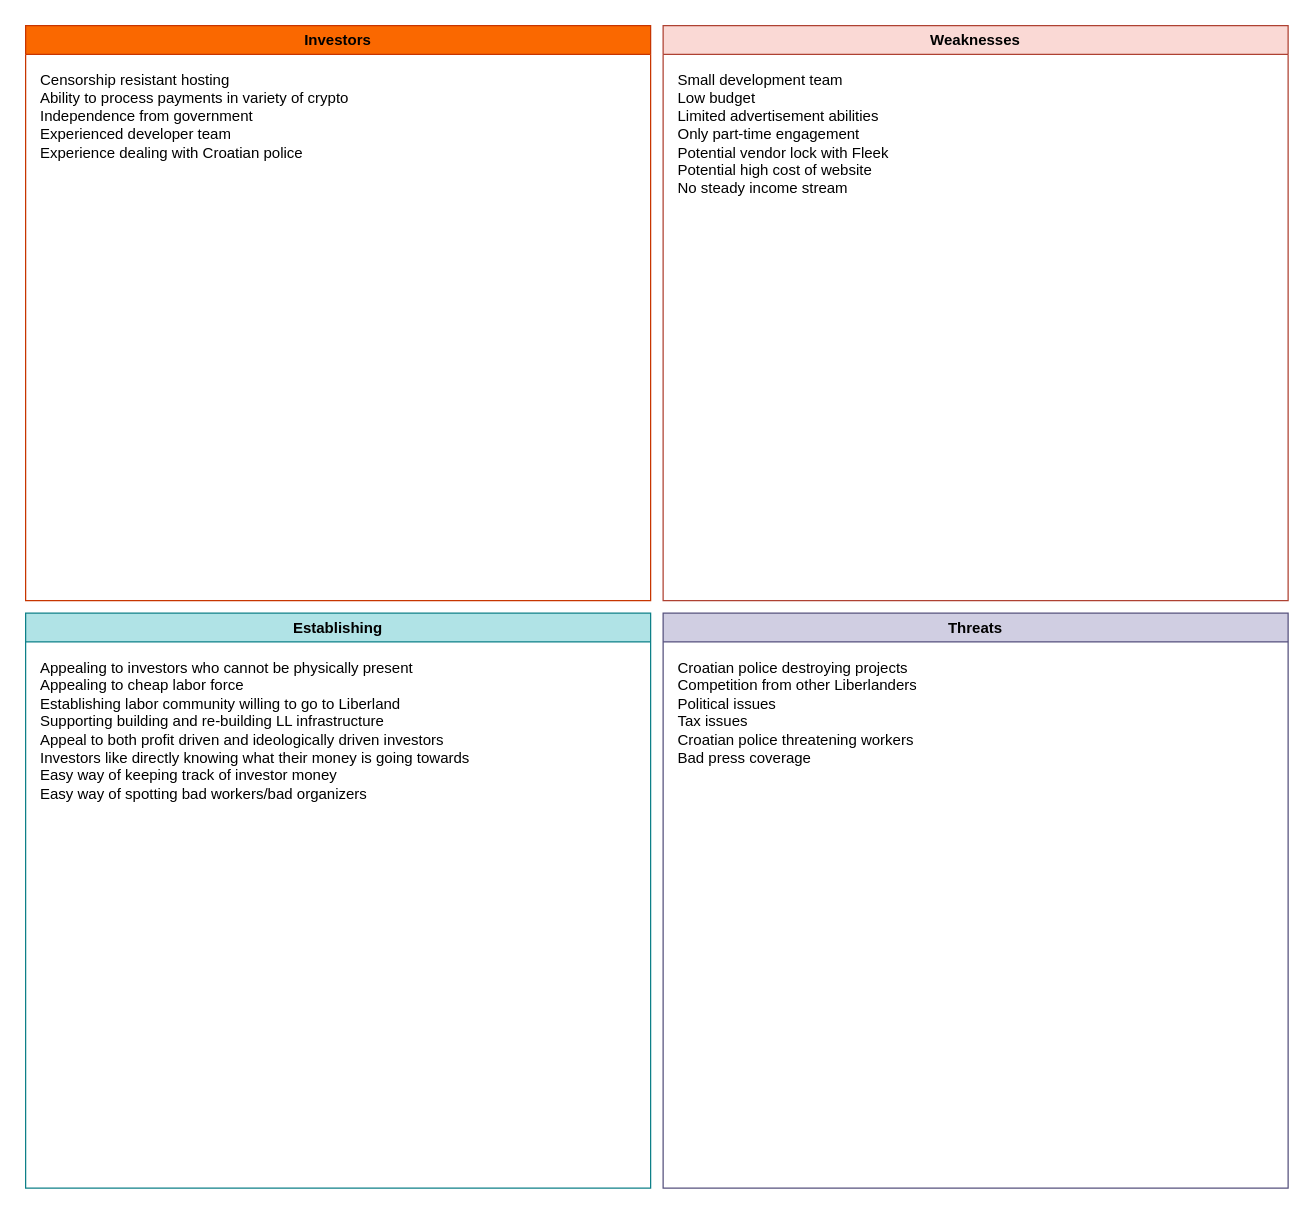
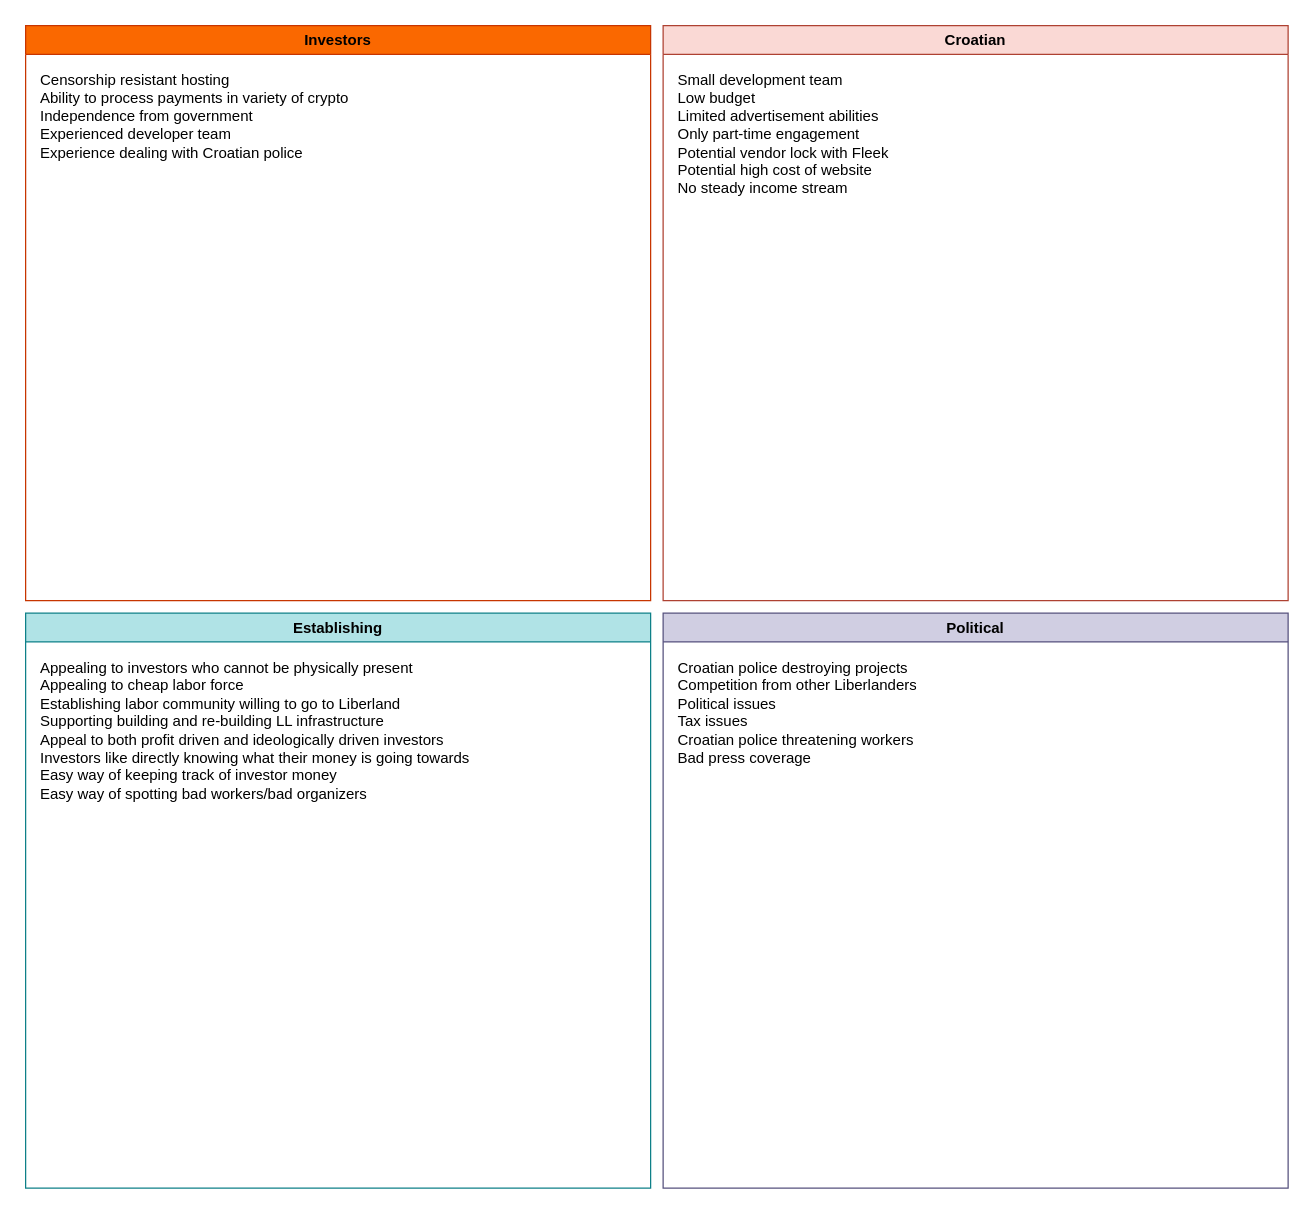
(976, 41) -> (976, 41)
(976, 628) -> (976, 628)
